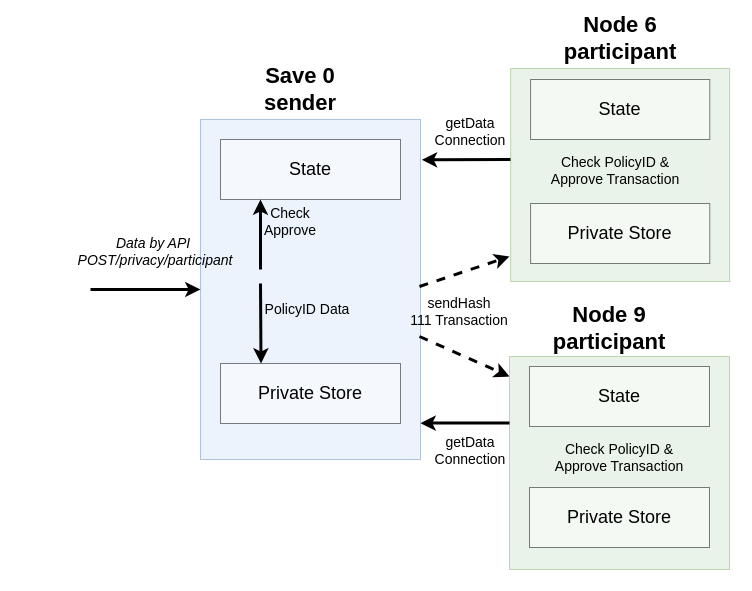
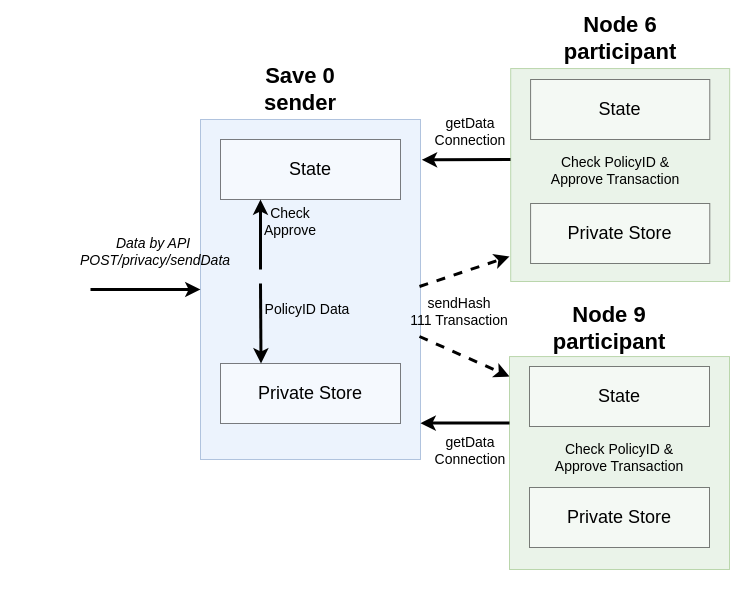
(156, 252) -> (156, 252)
